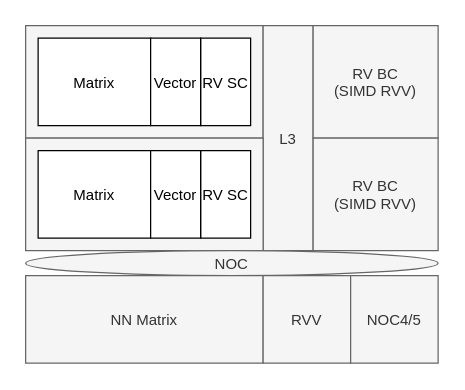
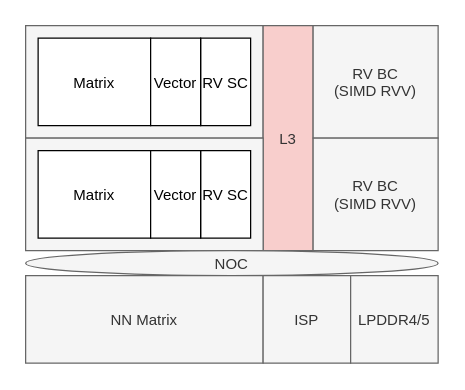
(288, 138) -> (288, 138)
(306, 320) -> (306, 320)
(394, 320) -> (394, 320)
